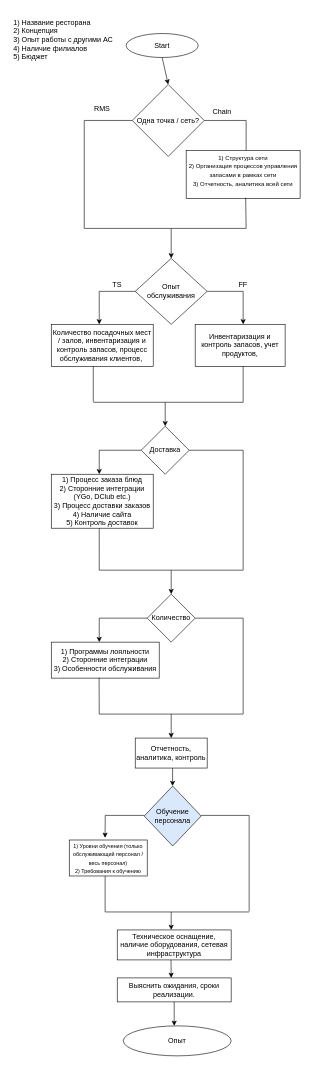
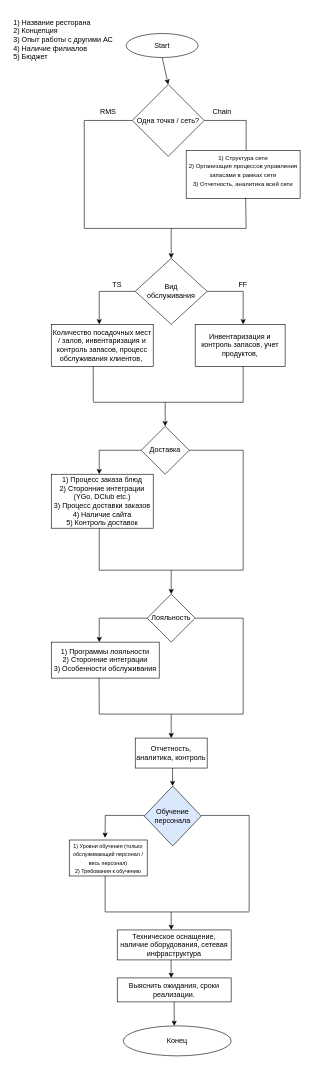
(102, 108) -> (108, 111)
(171, 291) -> (171, 291)
(171, 618) -> (171, 618)
(177, 1041) -> (177, 1041)
